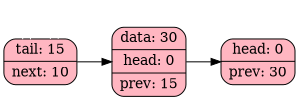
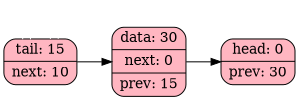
(149, 61) -> (149, 61)
